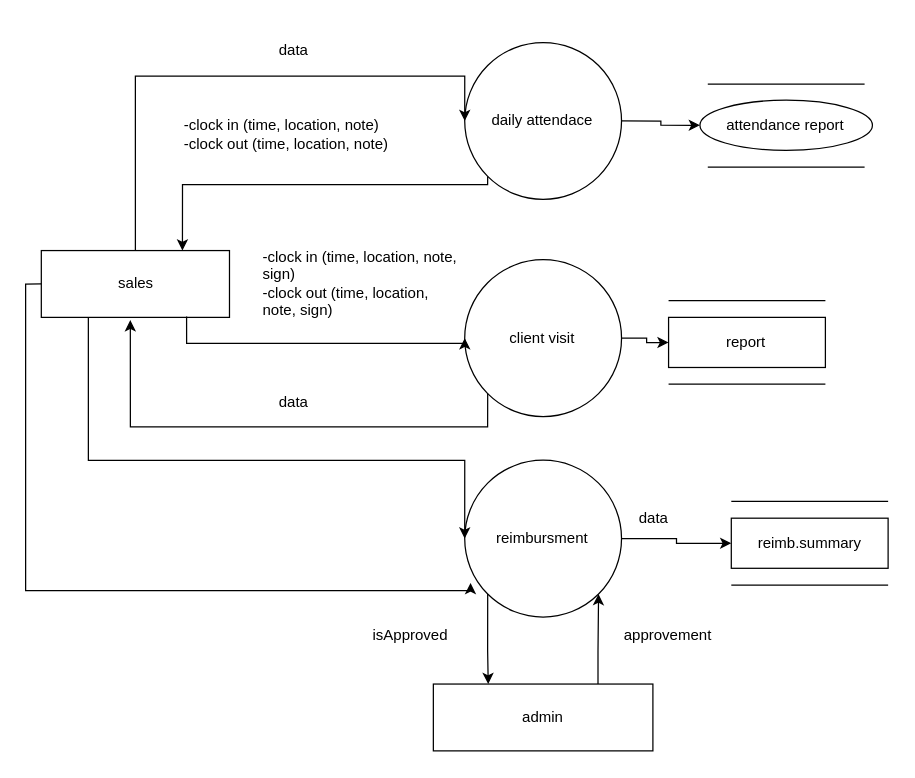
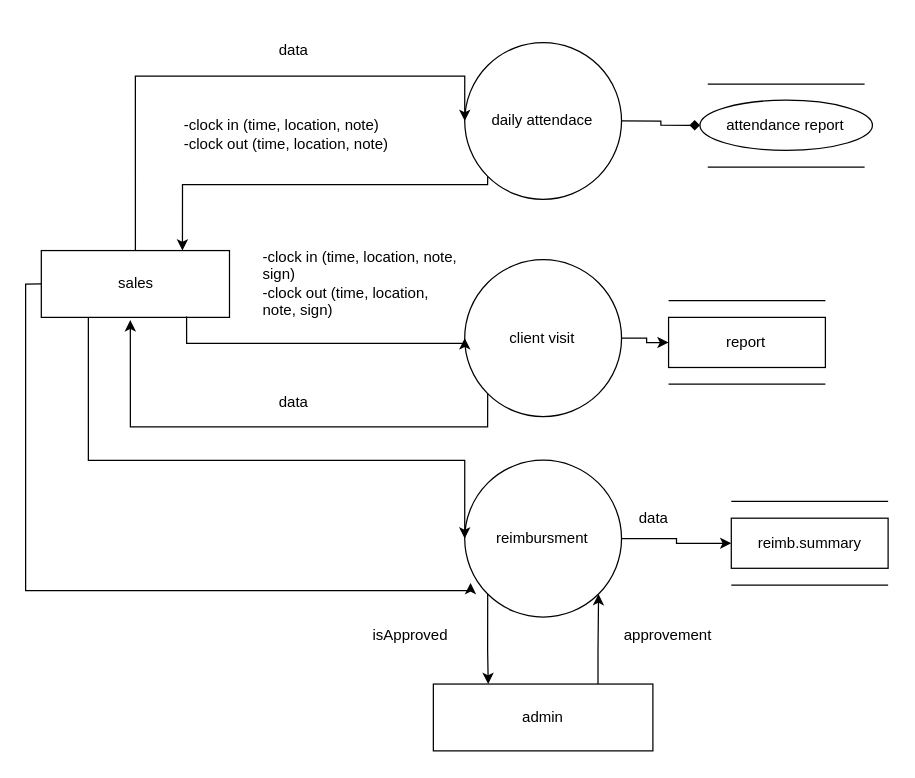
(690, 125) -> (689, 125)
